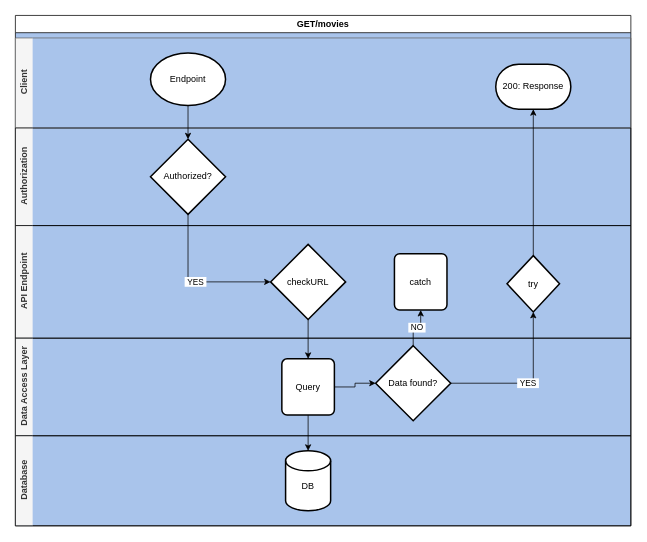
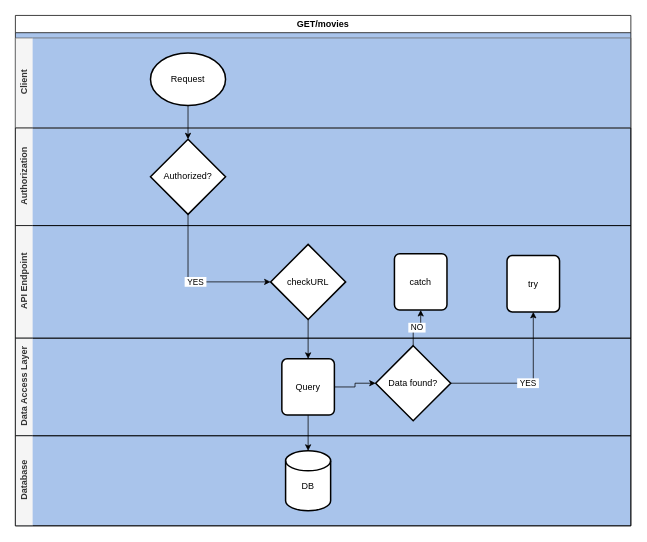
(188, 79) -> (188, 79)
(533, 87) -> none
(533, 185) -> none
(533, 284) -> (533, 284)
